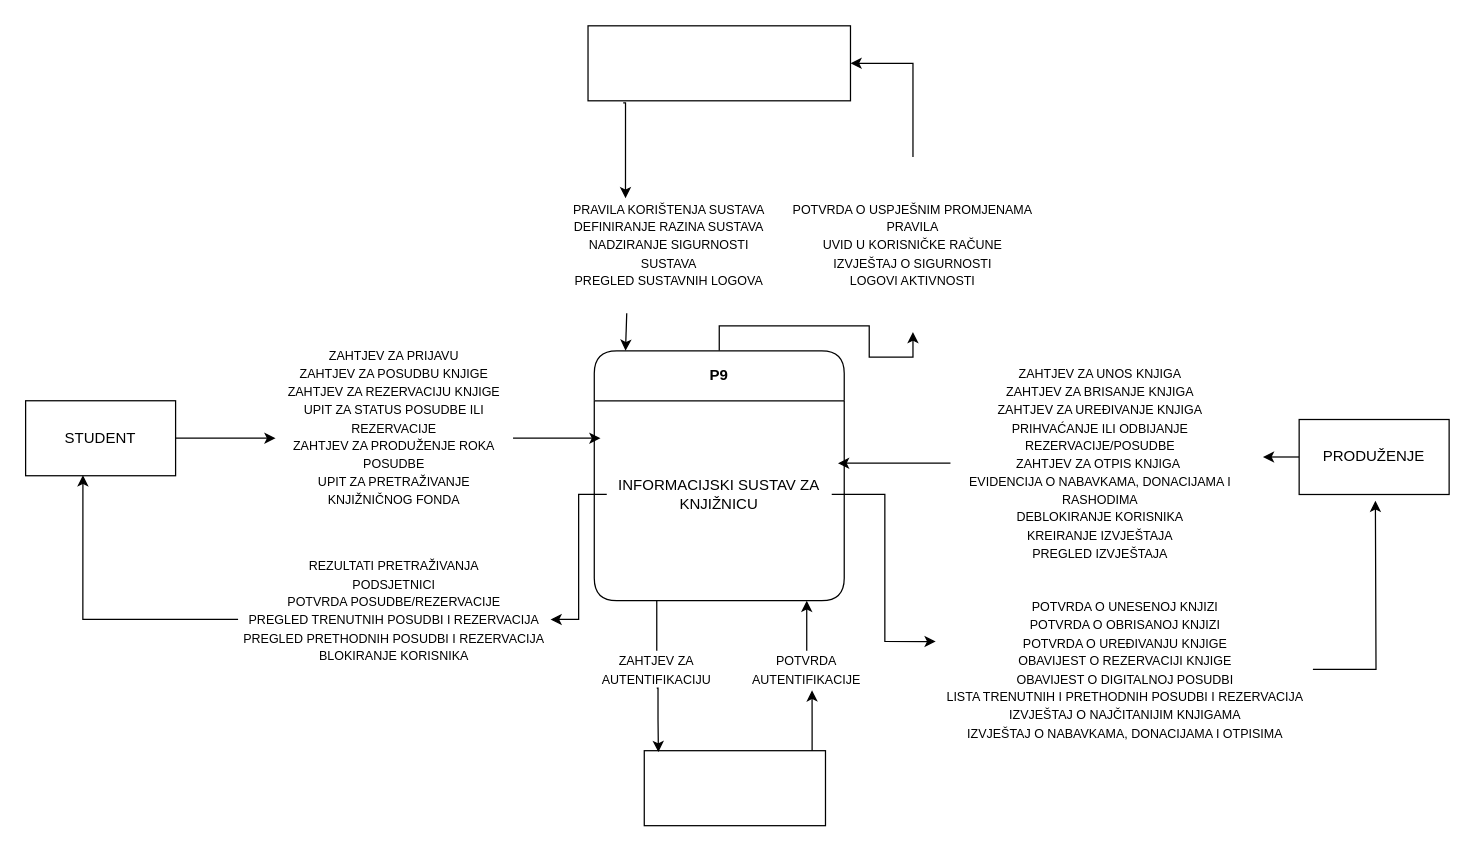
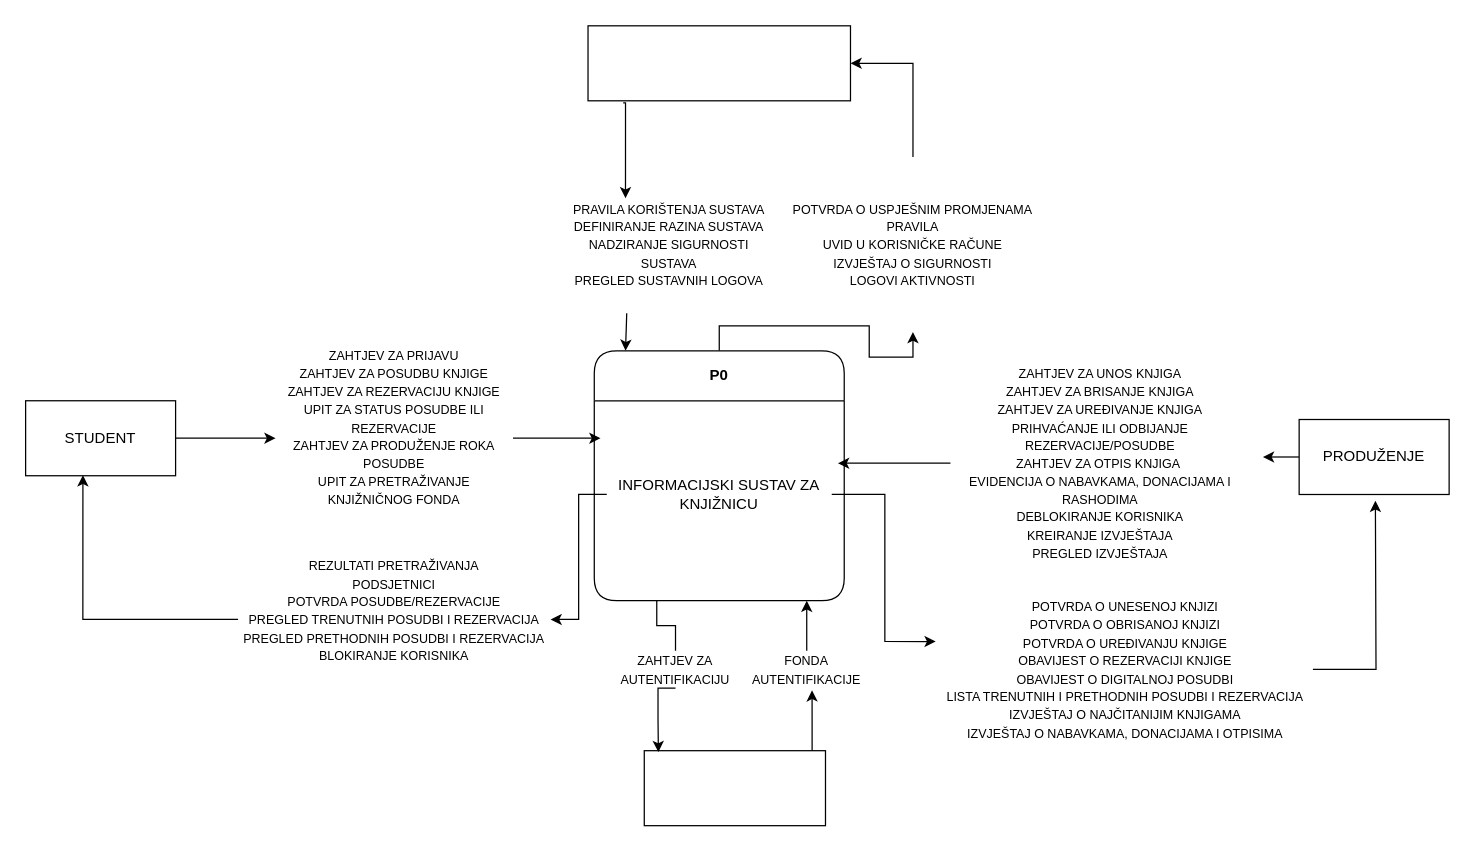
(719, 376) -> (719, 376)
(657, 669) -> (676, 669)
(807, 669) -> (807, 669)
